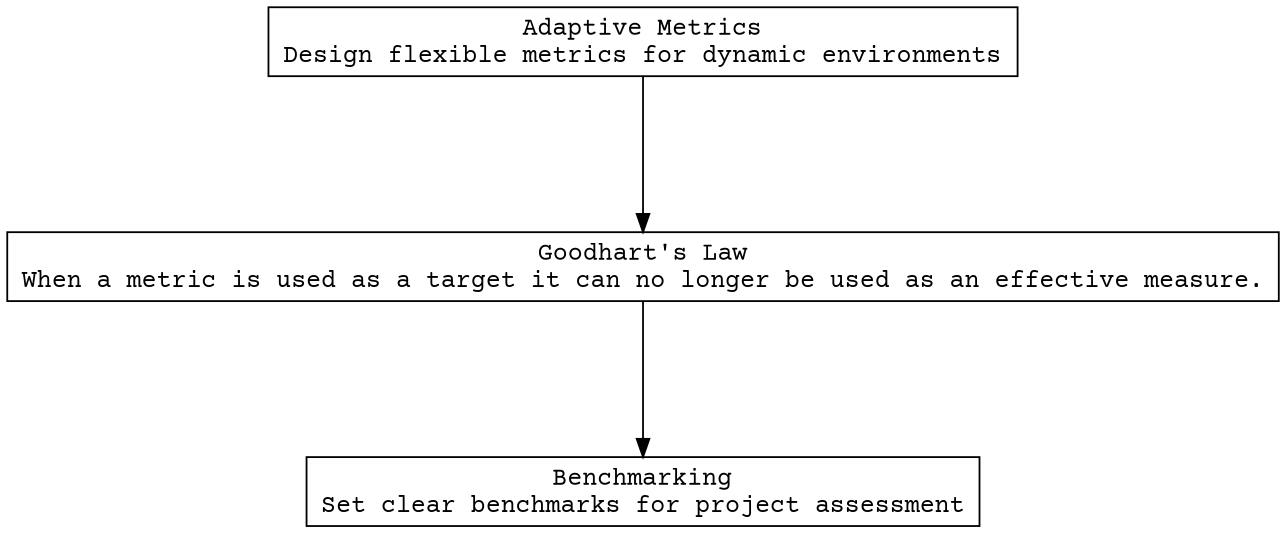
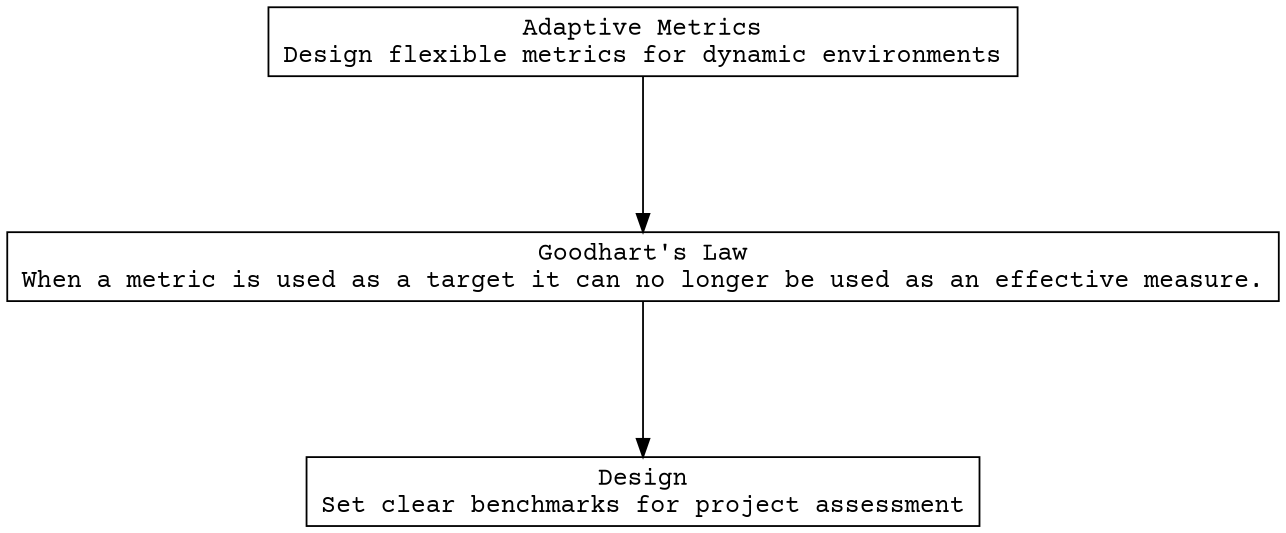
(643, 492) -> (643, 492)
